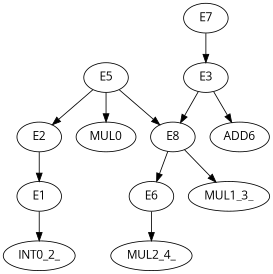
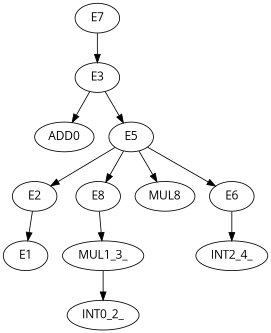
(191, 104) -> (112, 104)
(106, 137) -> (165, 196)
(240, 137) -> (64, 137)
(164, 163) -> (178, 165)
(39, 222) -> (103, 281)
(151, 256) -> (232, 256)
